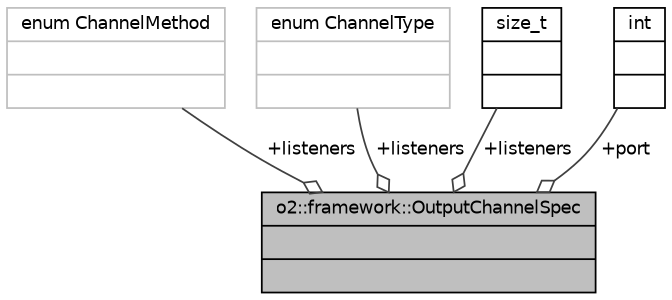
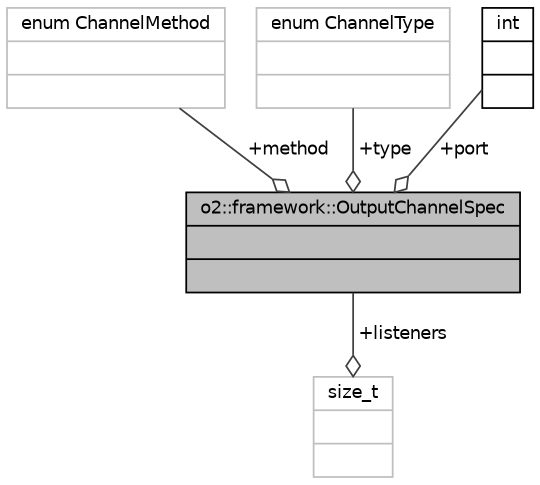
(522, 58) -> (353, 427)
(480, 141) -> (353, 324)
(309, 150) -> (286, 150)
(418, 150) -> (383, 150)
